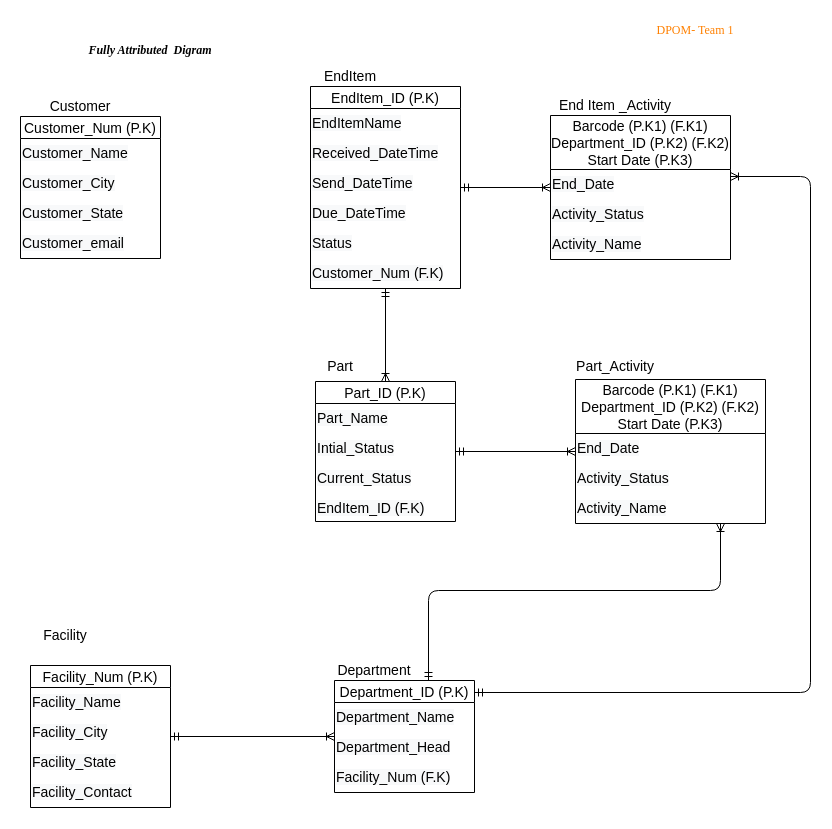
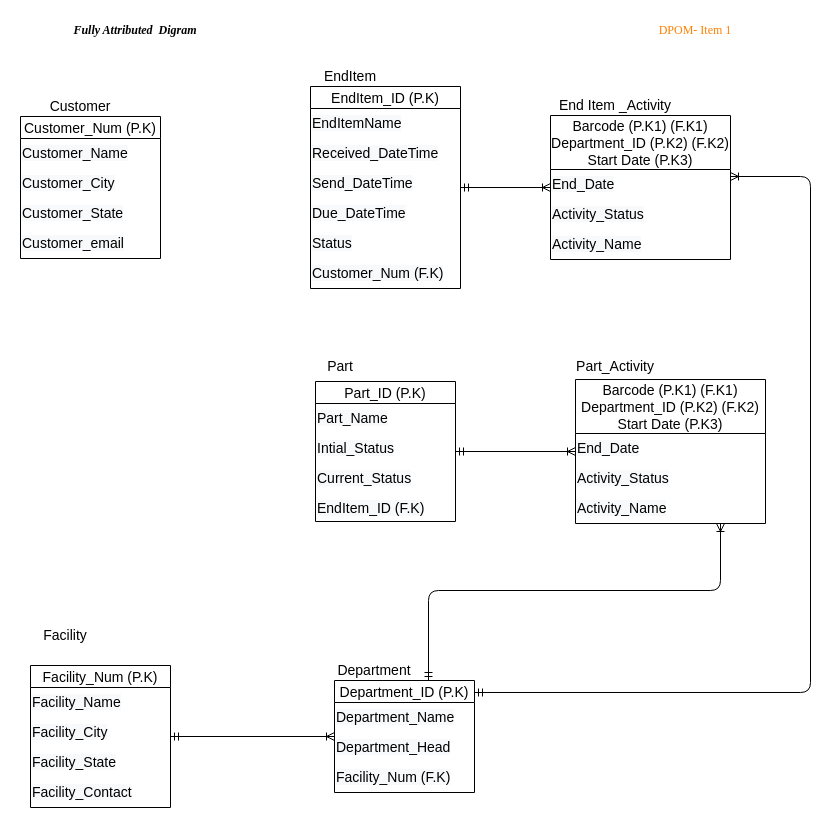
(696, 31) -> (696, 31)
(151, 51) -> (136, 31)
(386, 336) -> none
